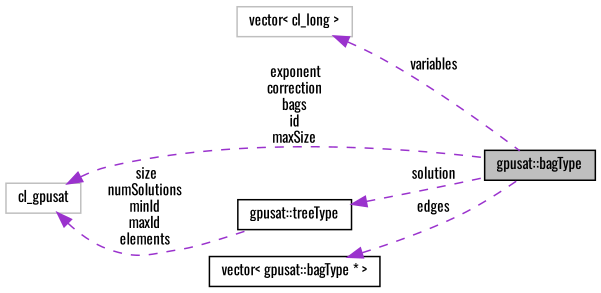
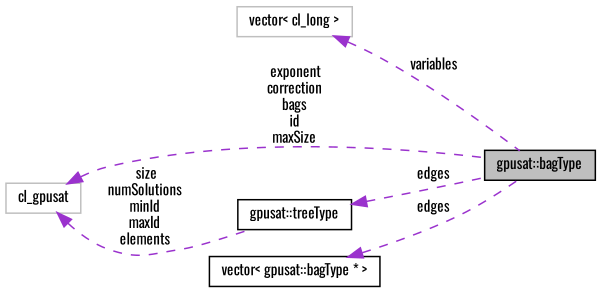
(432, 175) -> (432, 175)
